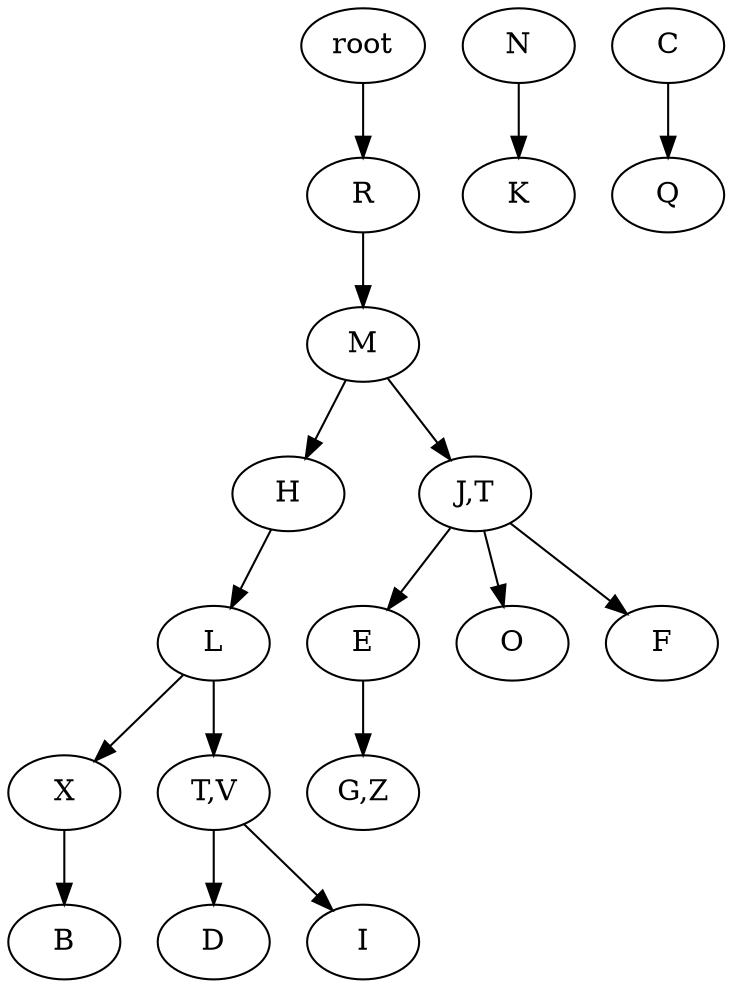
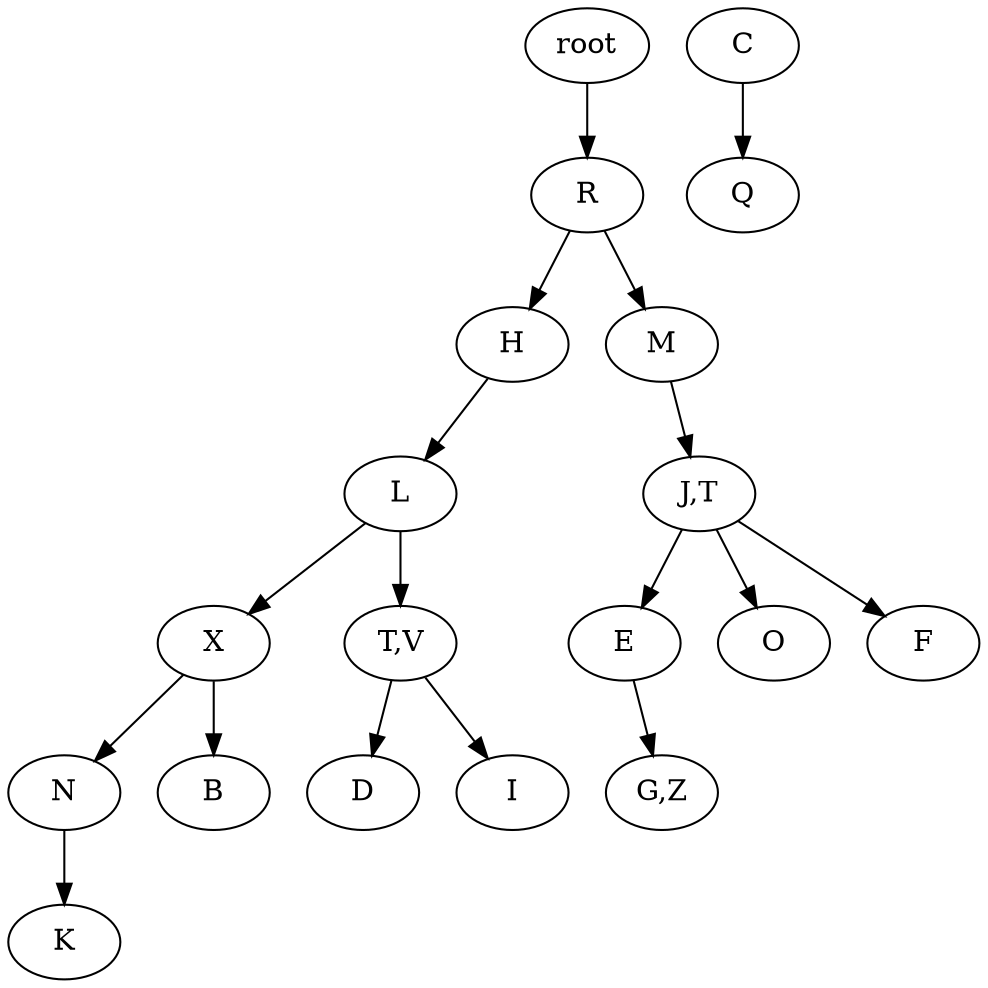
(331, 410) -> (555, 260)
none -> (147, 710)
